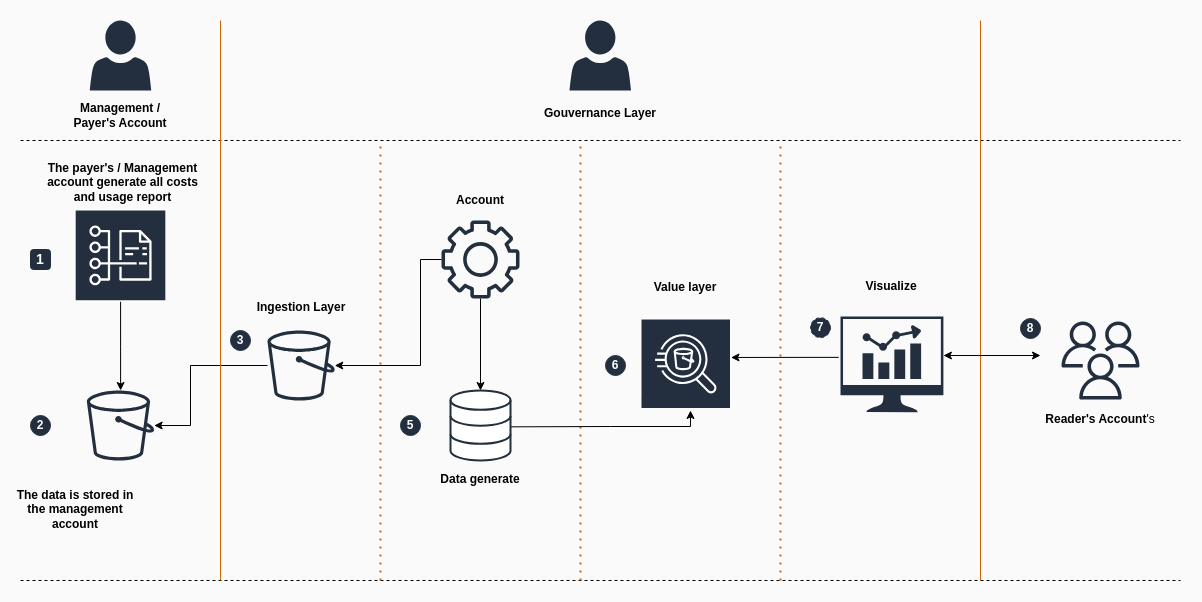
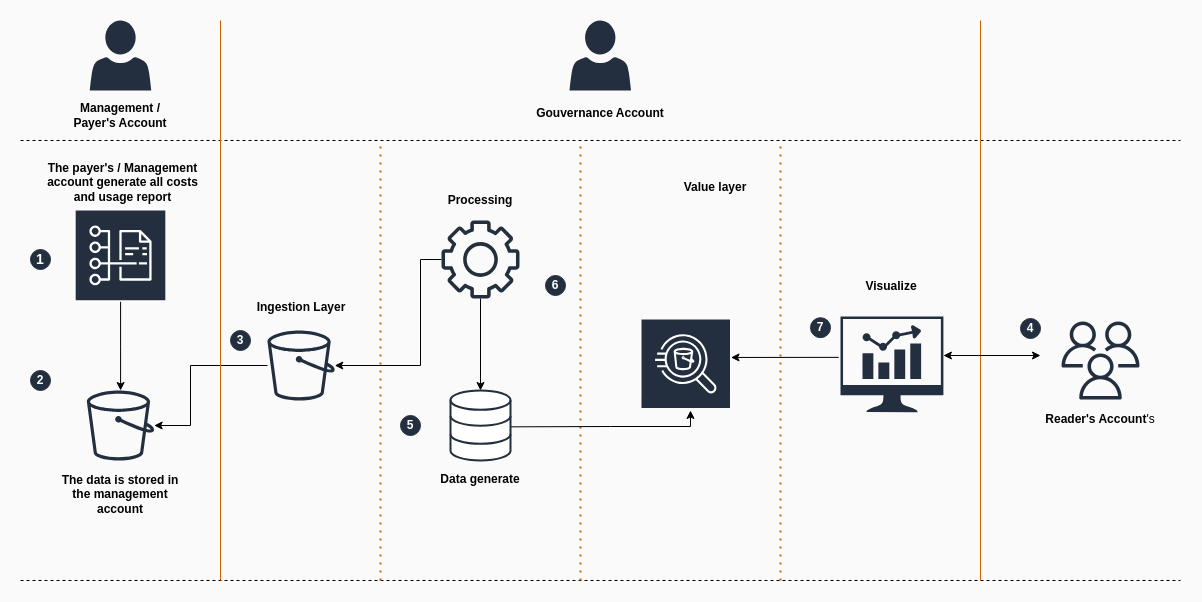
(601, 114) -> (601, 114)
(481, 201) -> (481, 201)
(41, 260) -> (41, 260)
(686, 288) -> (716, 188)
(821, 328) -> (821, 328)
(1031, 329) -> (1031, 329)
(616, 366) -> (556, 286)
(41, 426) -> (41, 381)
(76, 510) -> (121, 495)
